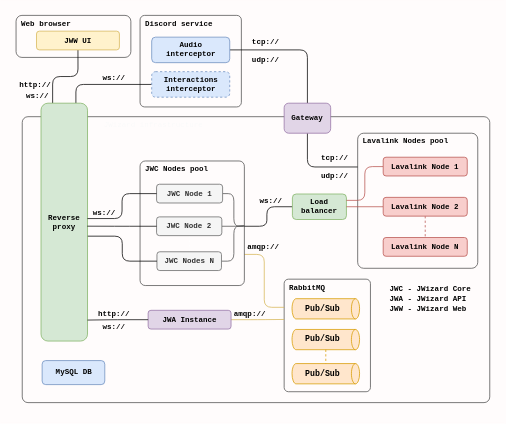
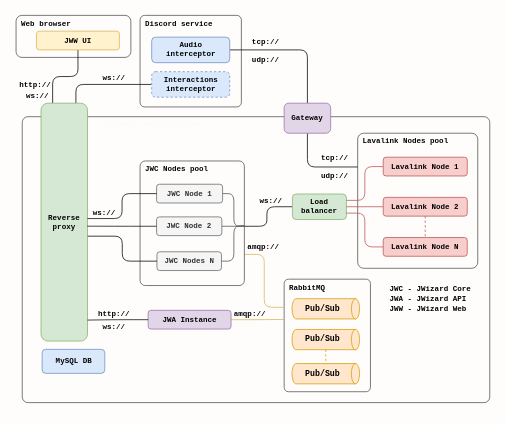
none -> (365, 230)
(73, 372) -> (73, 361)
